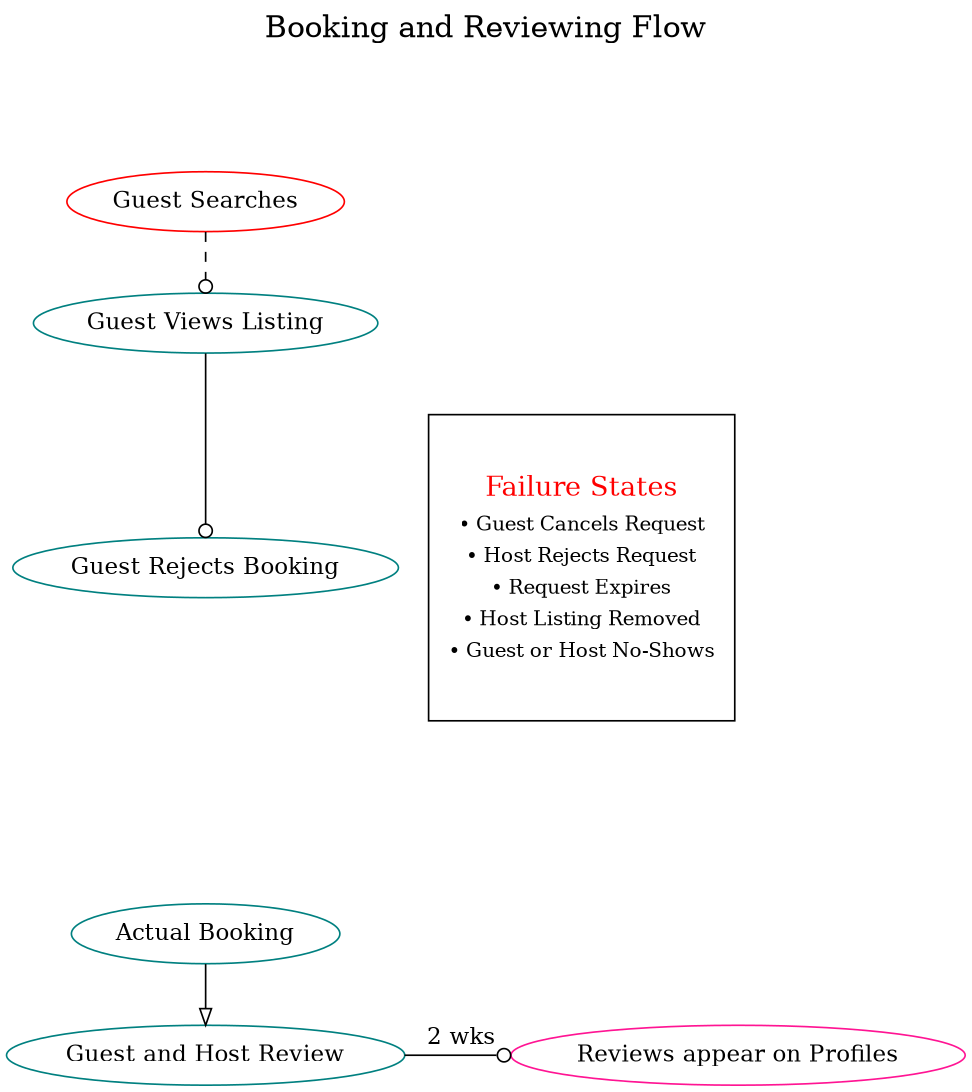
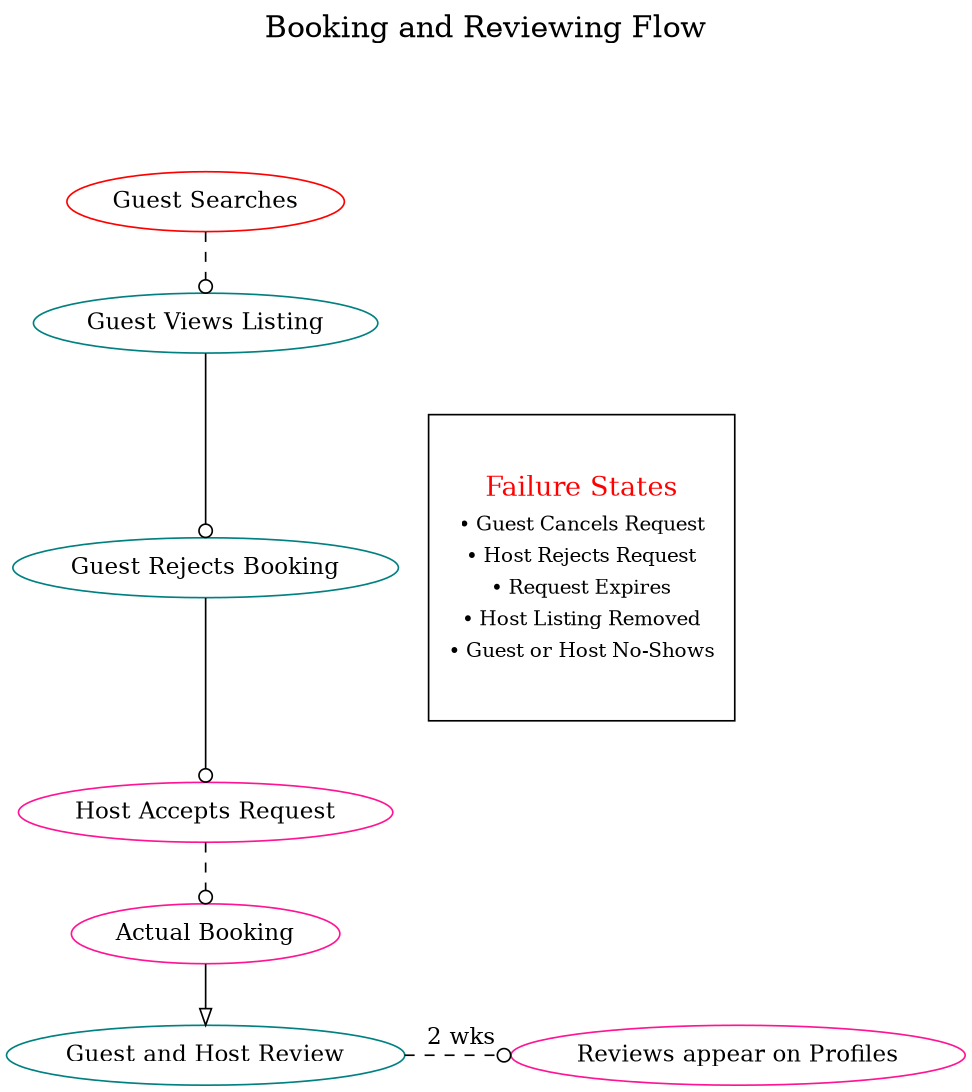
none -> (206, 812)
(206, 934) -> (206, 934)
(451, 1055) -> (451, 1055)
